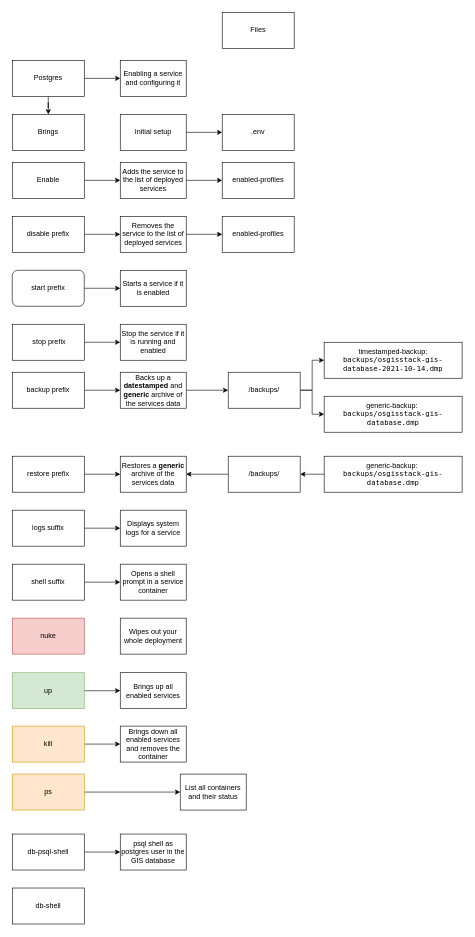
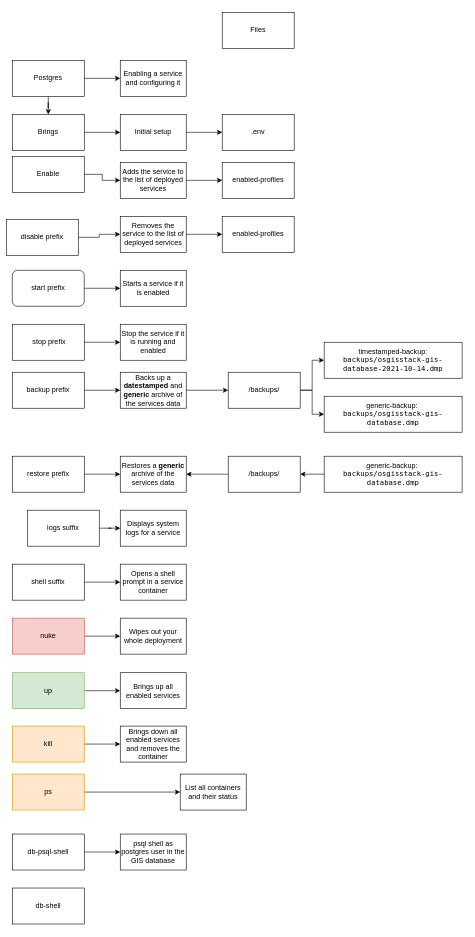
none -> (114, 132)
(48, 180) -> (48, 174)
(48, 234) -> (42, 237)
(48, 528) -> (63, 528)
none -> (114, 636)
